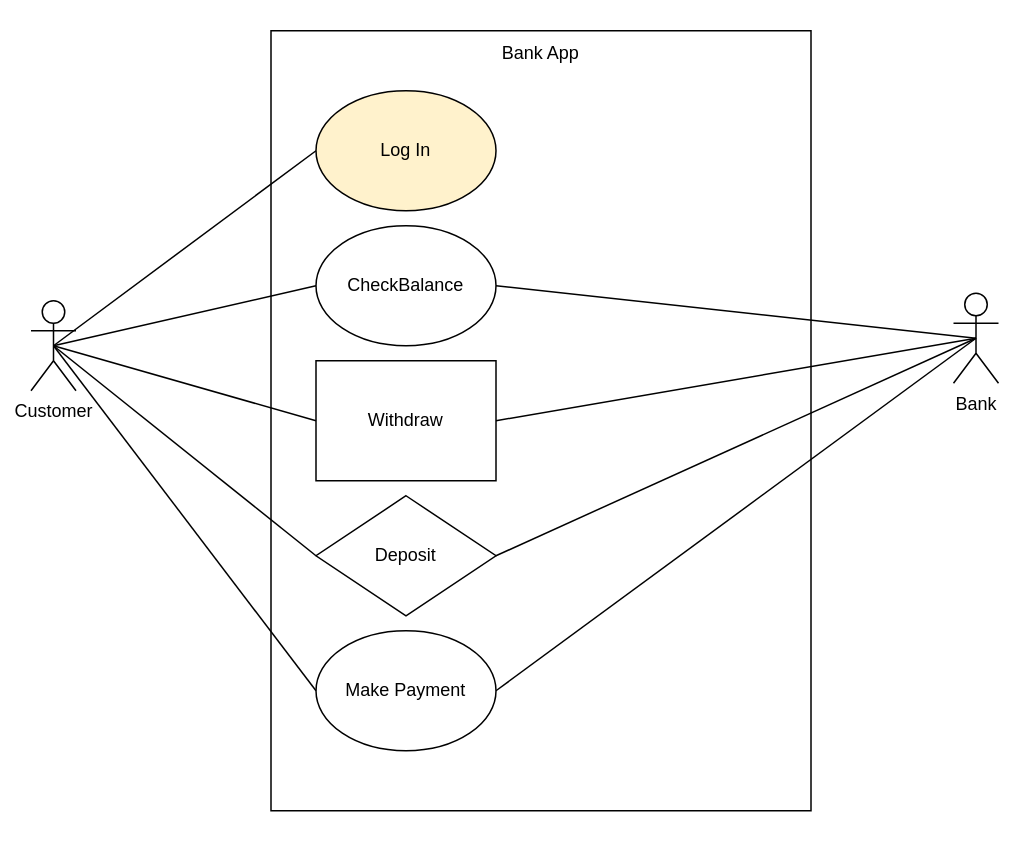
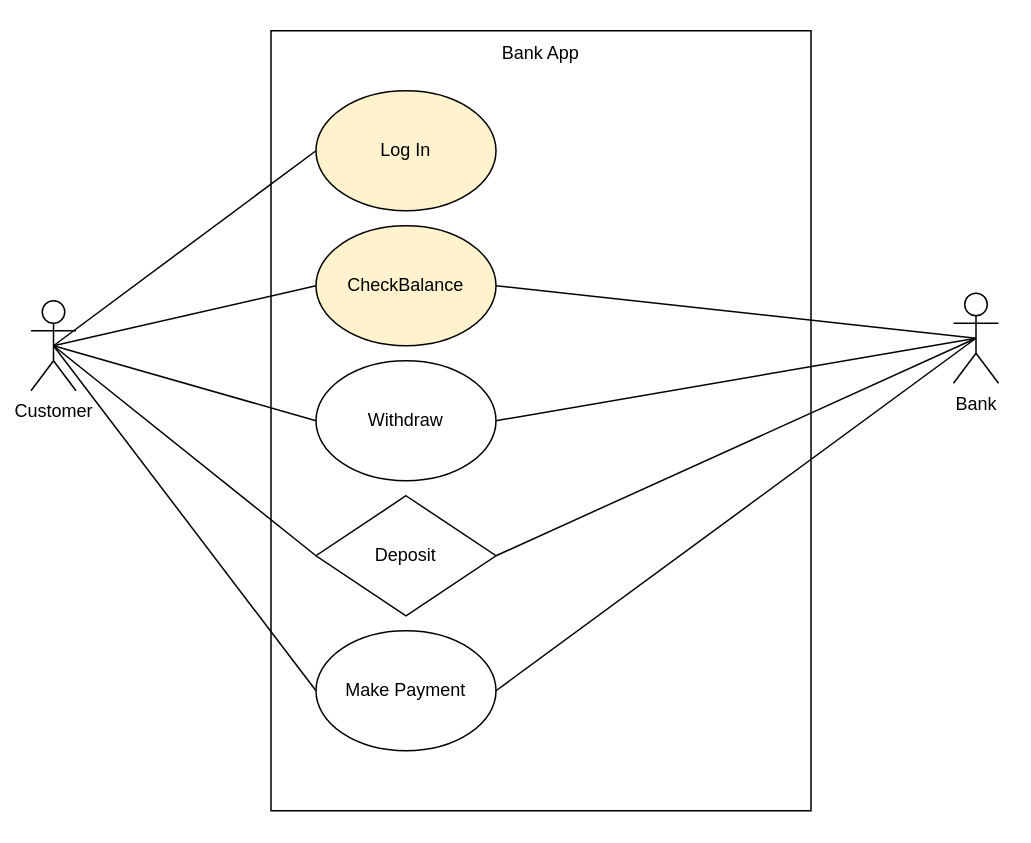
(406, 286) -> (406, 286)
(406, 421) -> (406, 421)
